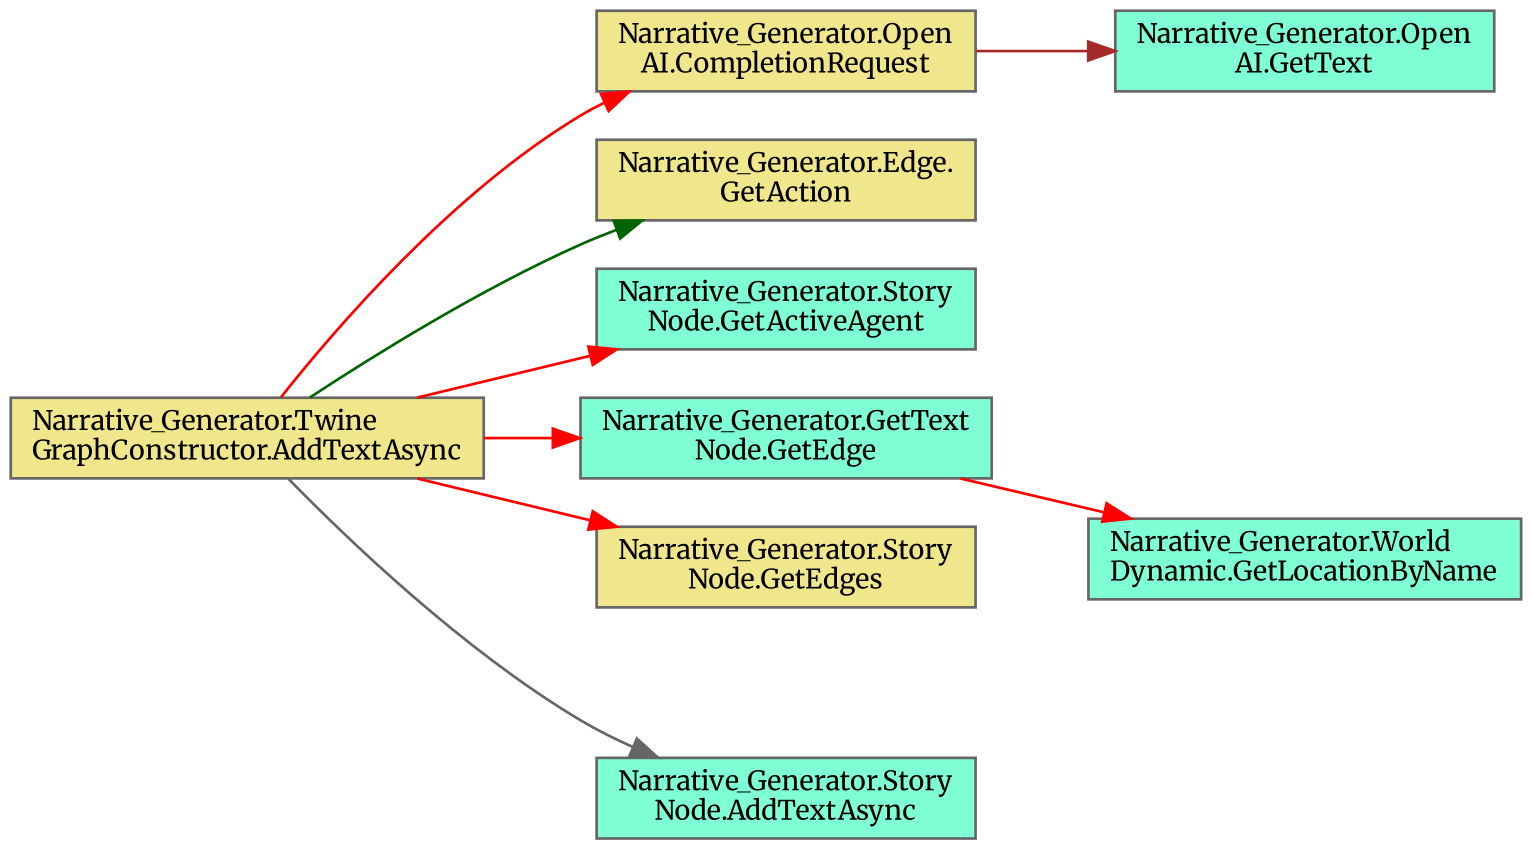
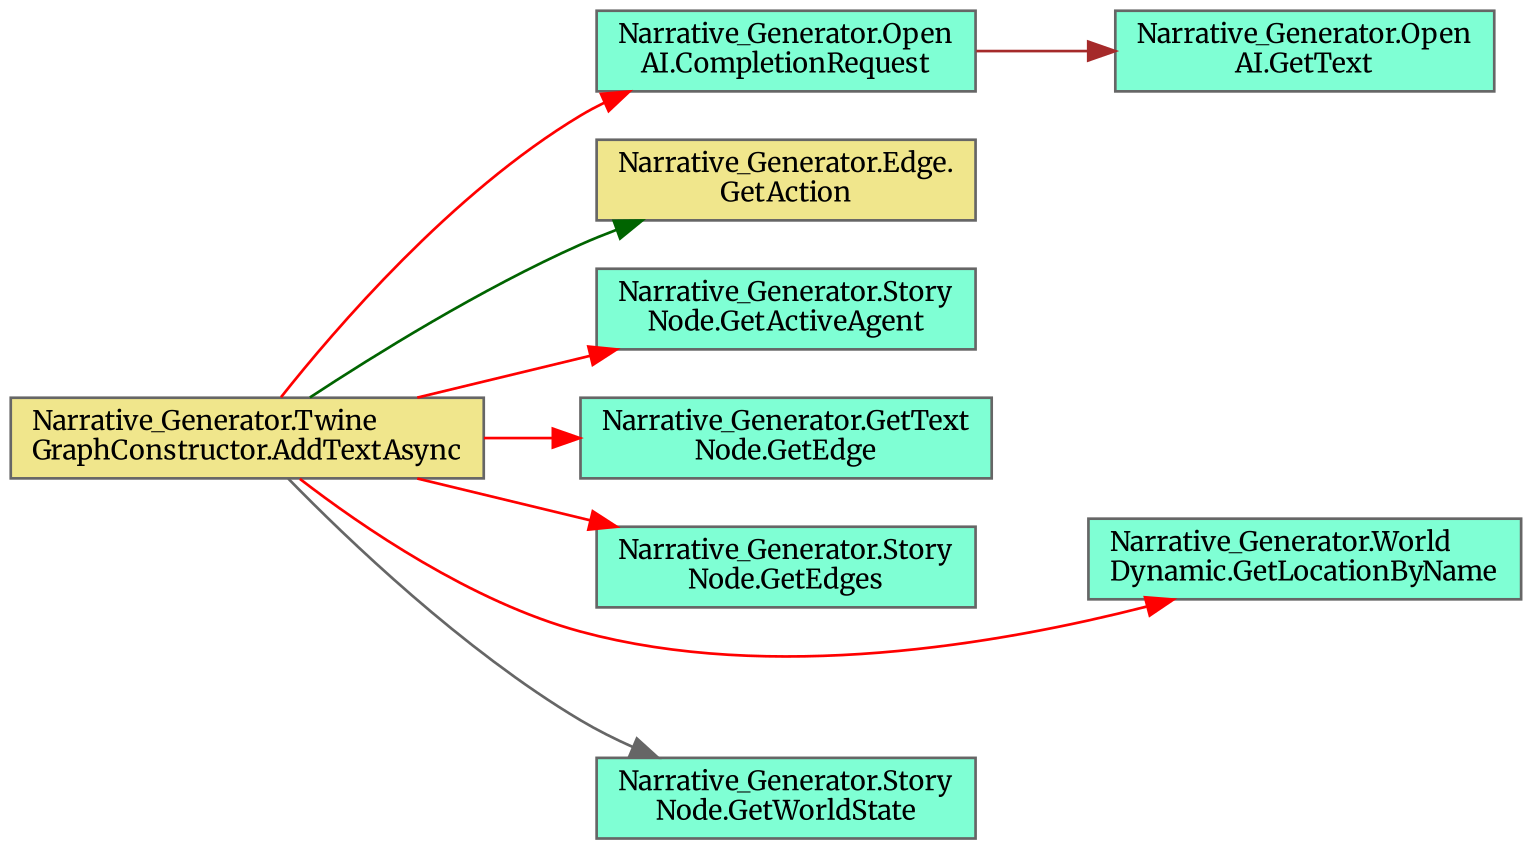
(786, 51) -> (786, 51)
(1032, 495) -> (704, 652)
(786, 567) -> (786, 567)
(786, 798) -> (786, 798)
